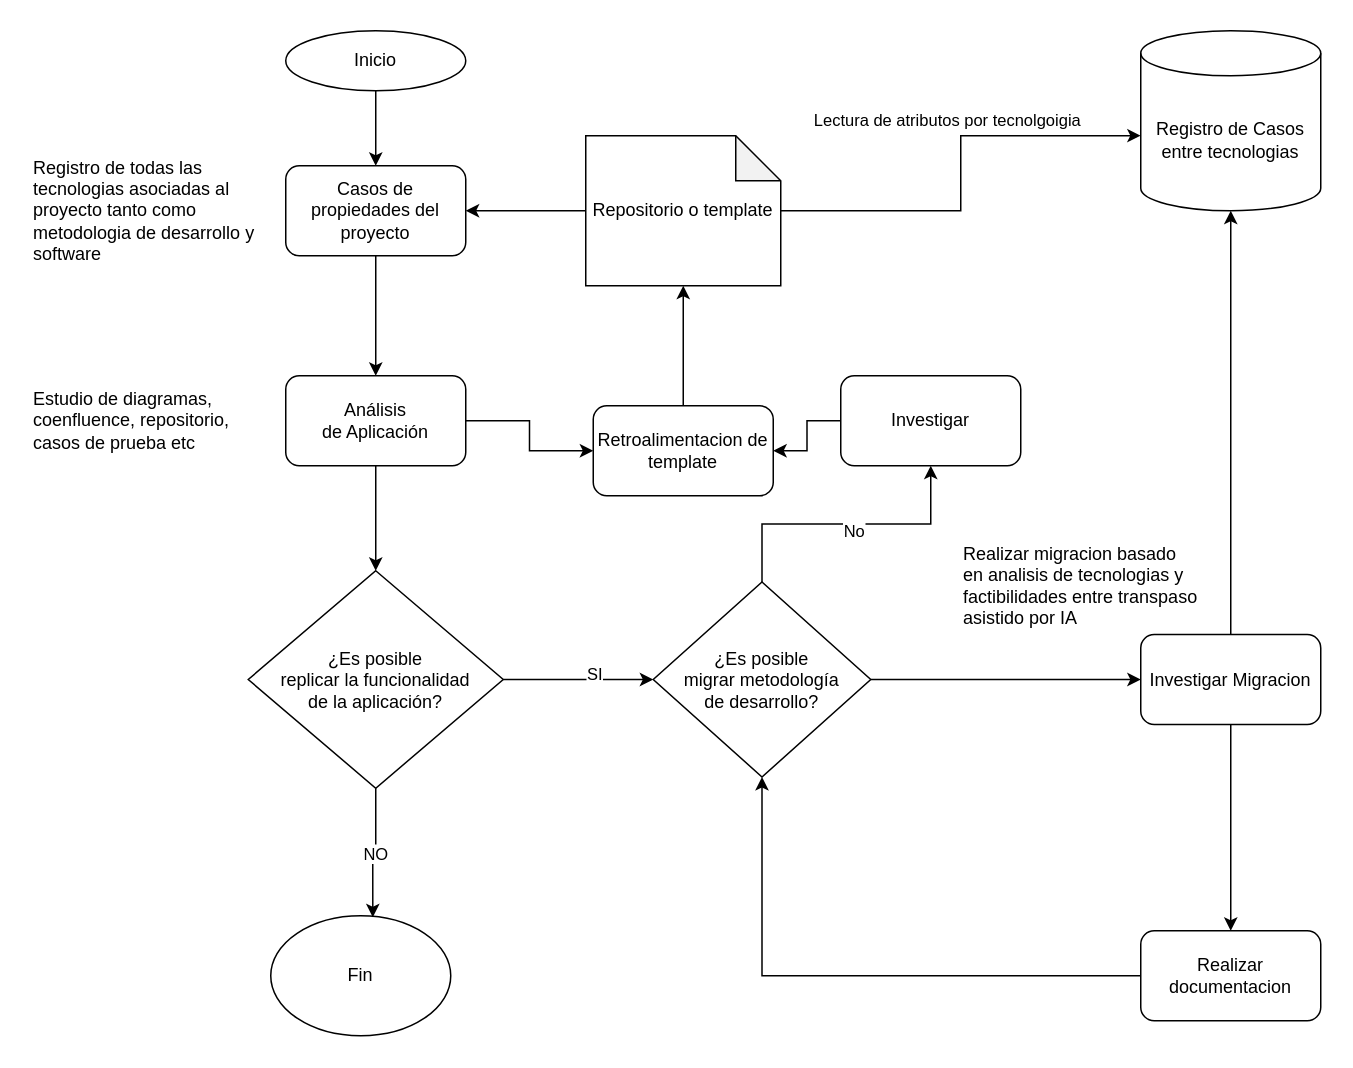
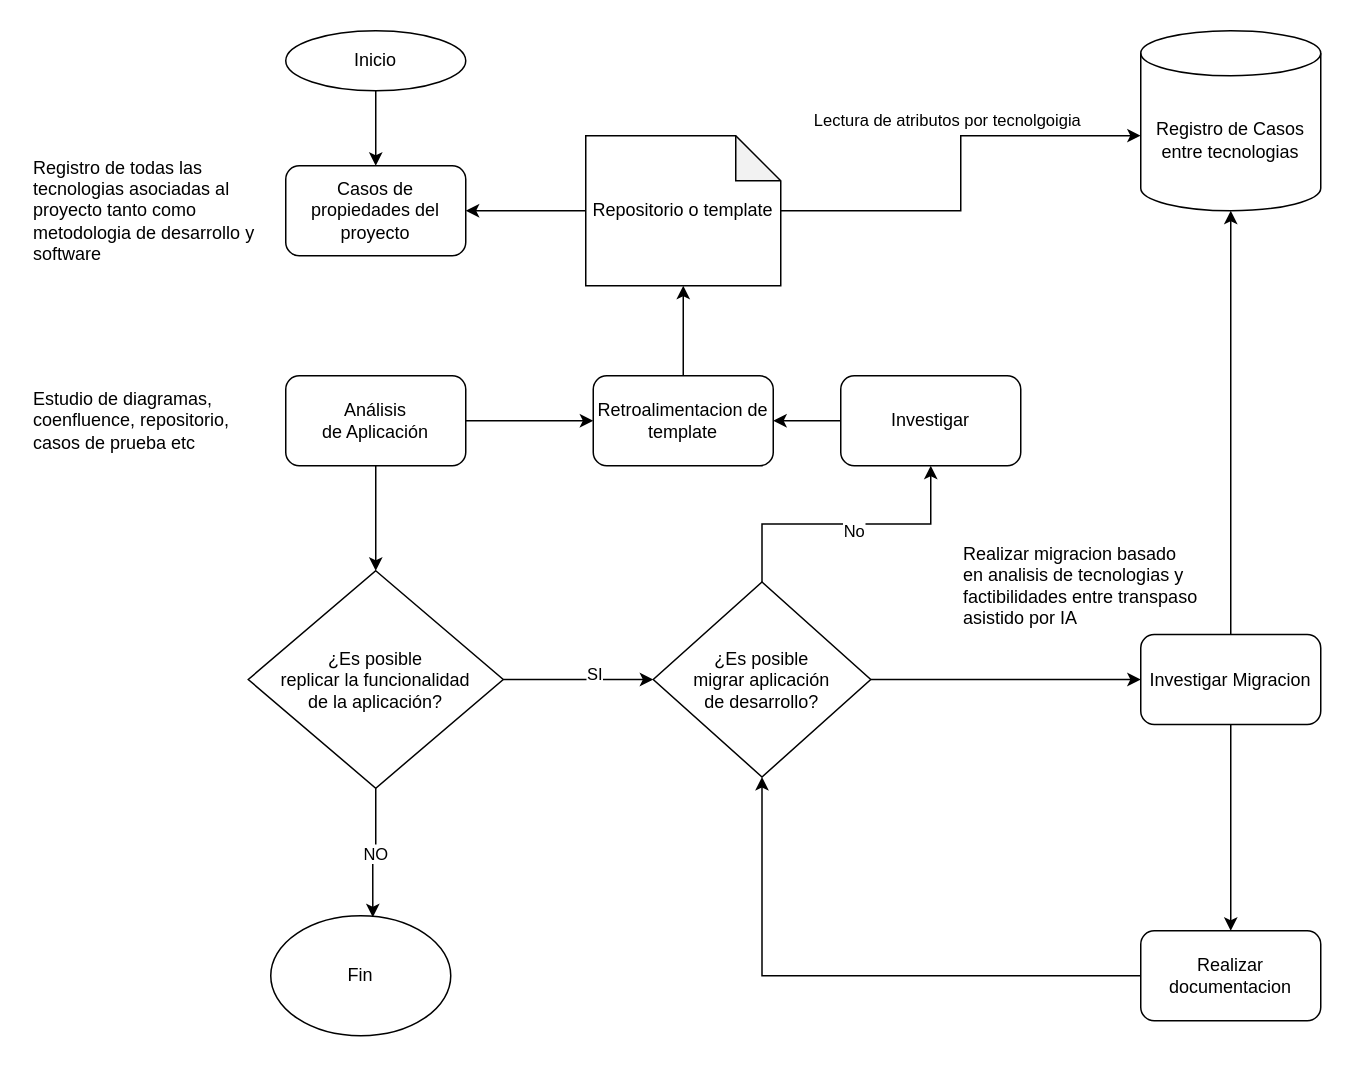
(376, 311) -> none
(683, 451) -> (683, 421)
(762, 680) -> (762, 680)
